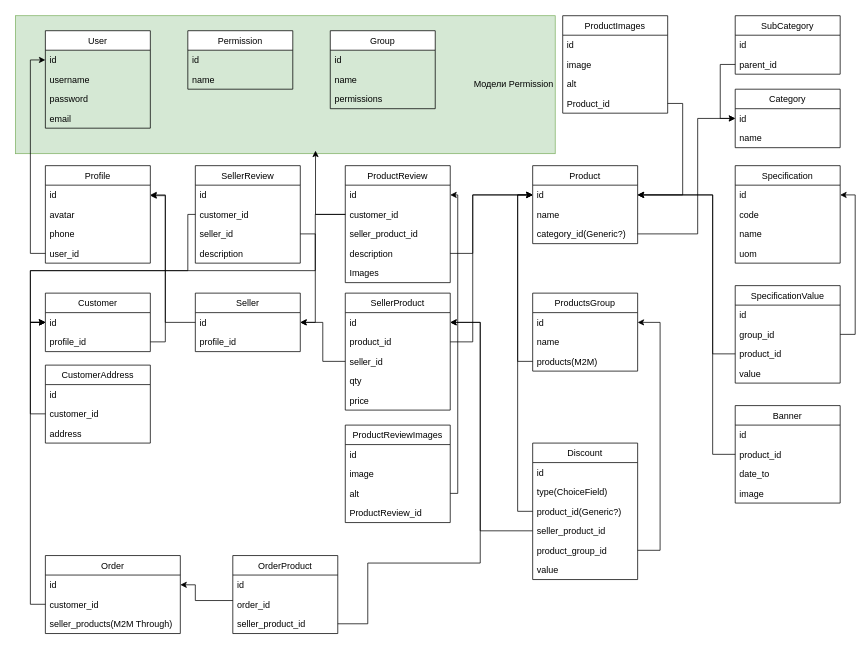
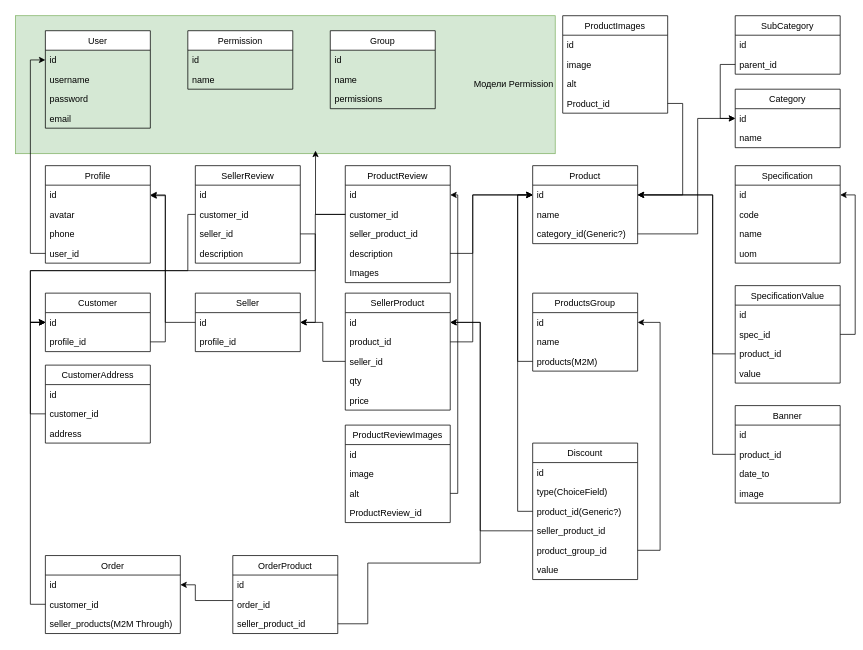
(759, 335) -> (756, 335)
